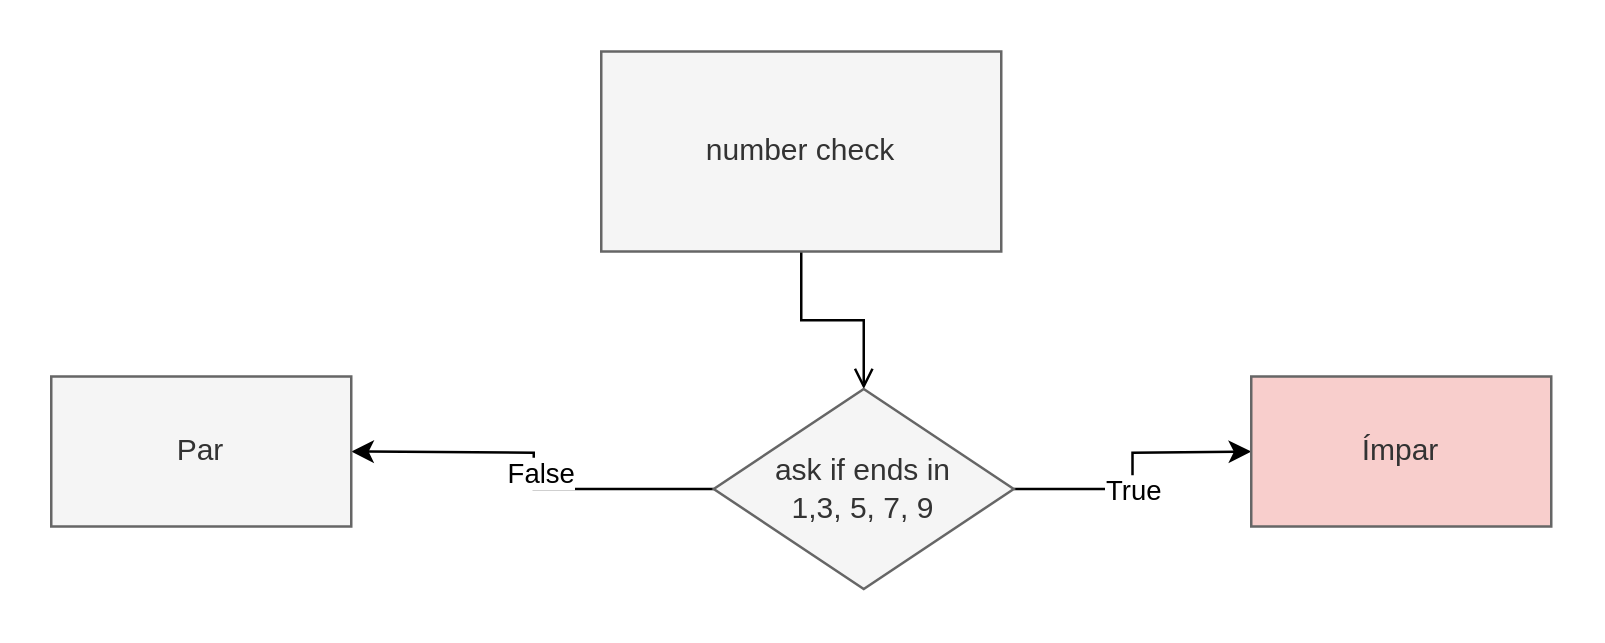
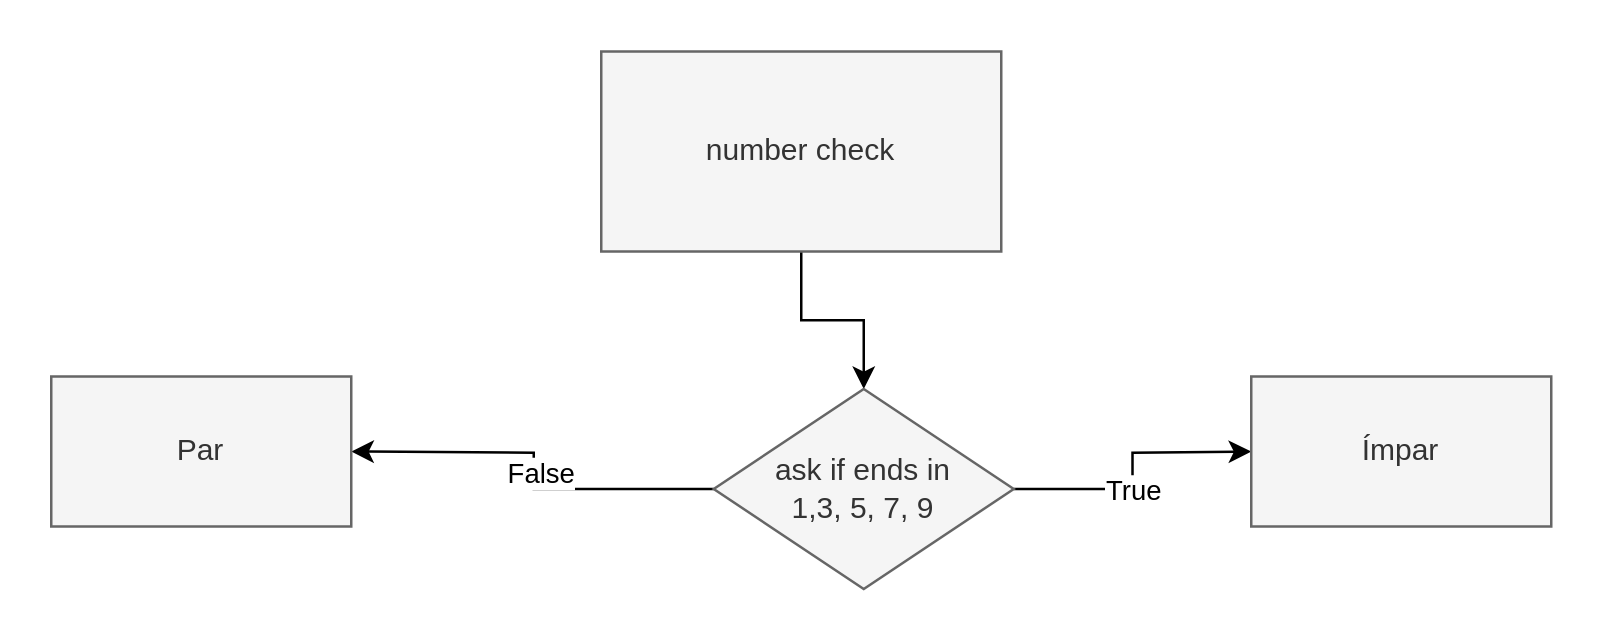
(864, 374) -> (864, 370)
(1401, 451) -> (1401, 451)
